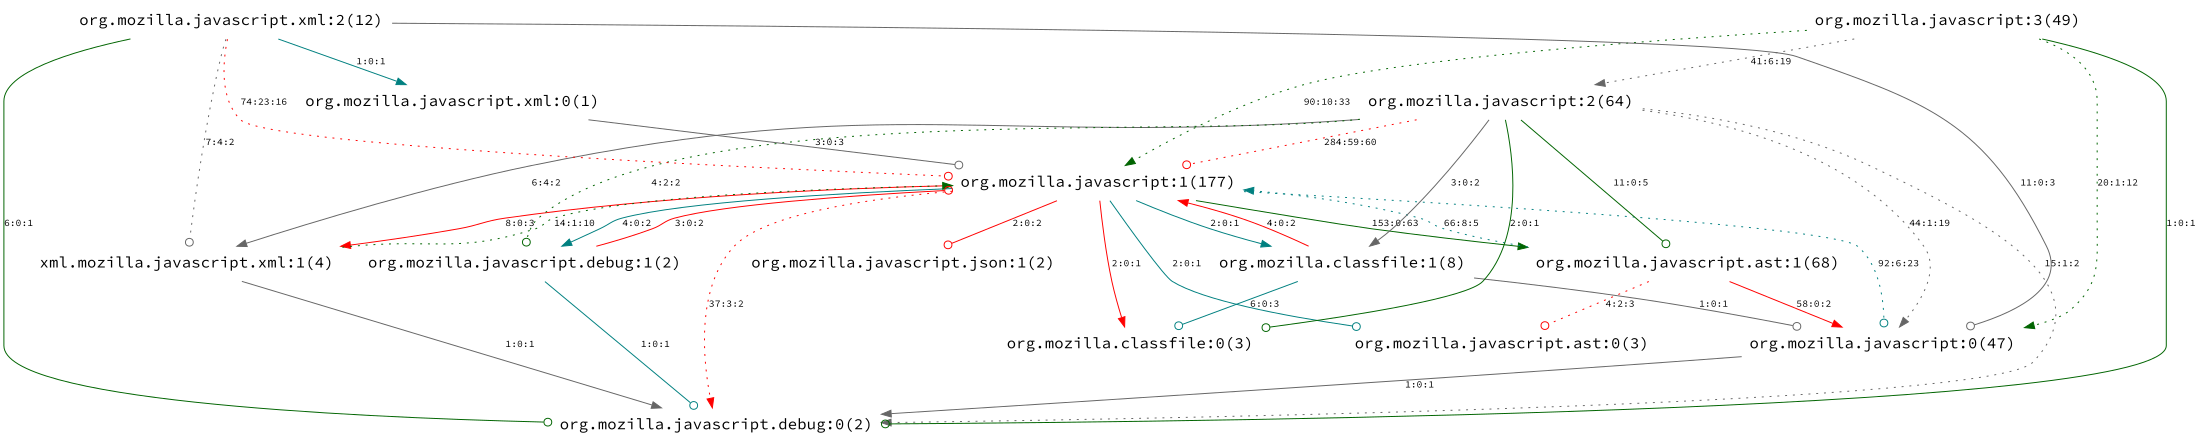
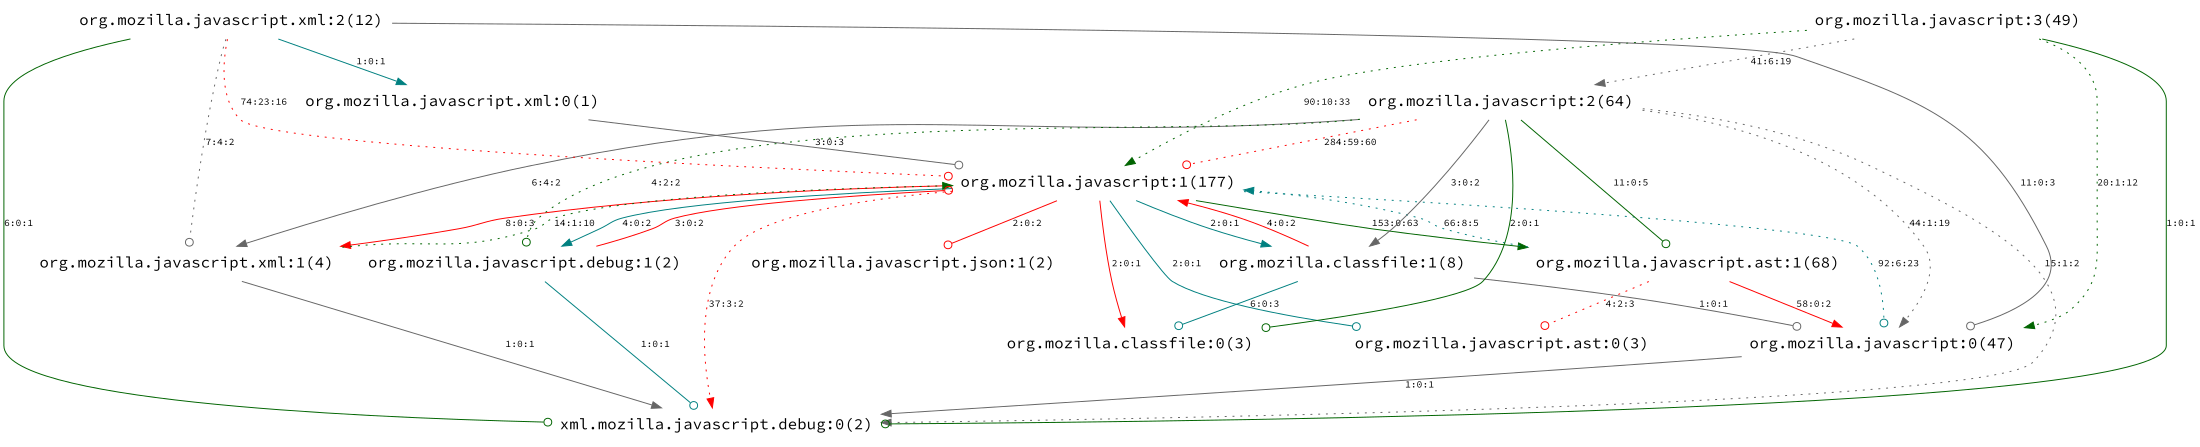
(187, 264) -> (187, 264)
(717, 425) -> (717, 425)
